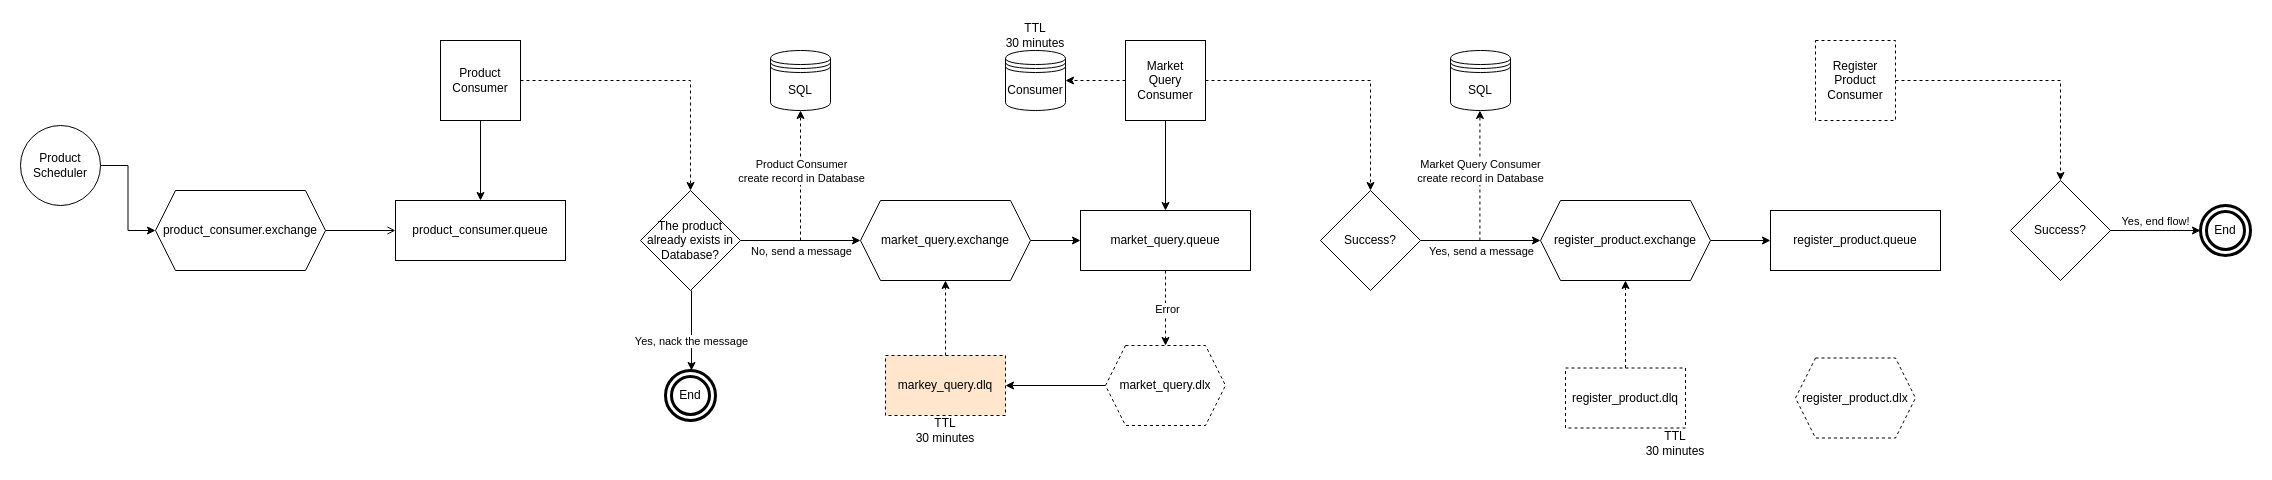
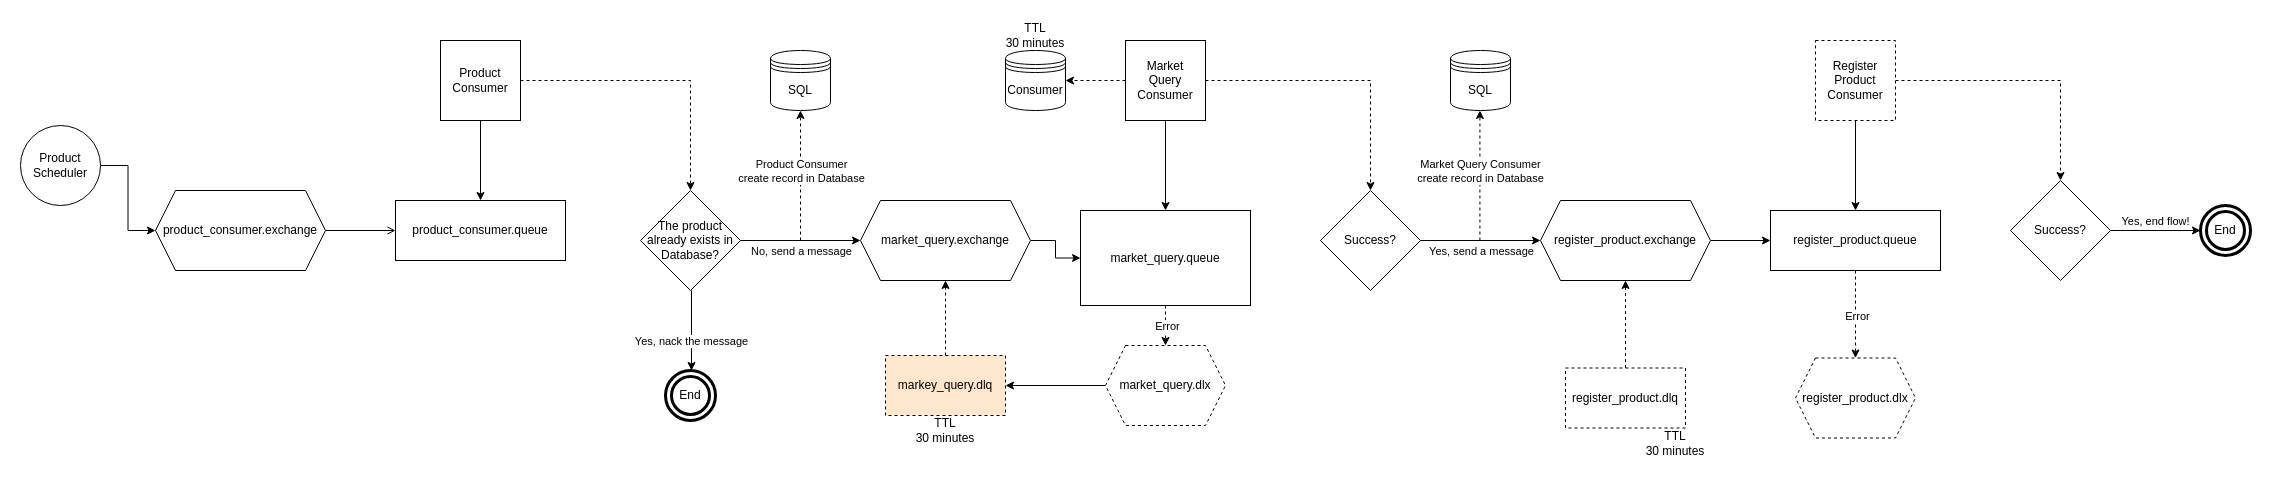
none -> (1856, 162)
(1166, 241) -> (1166, 258)
none -> (1856, 310)
